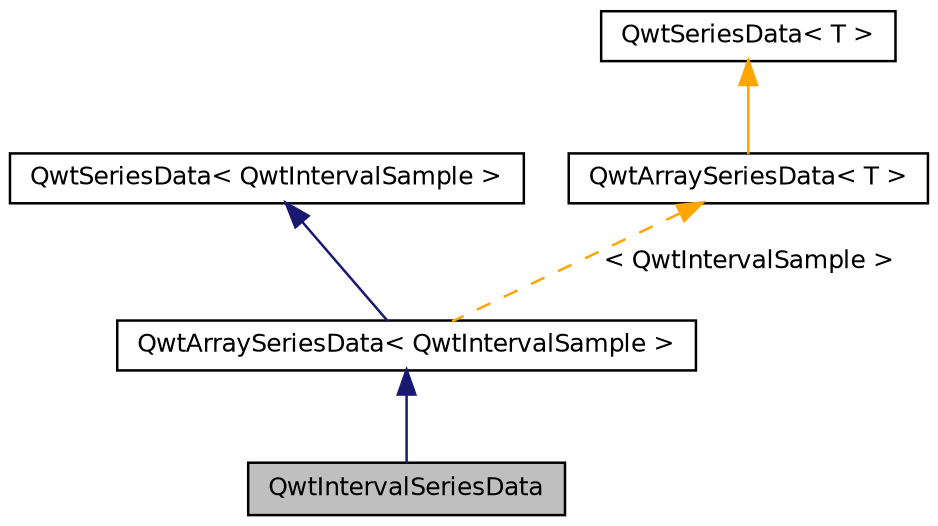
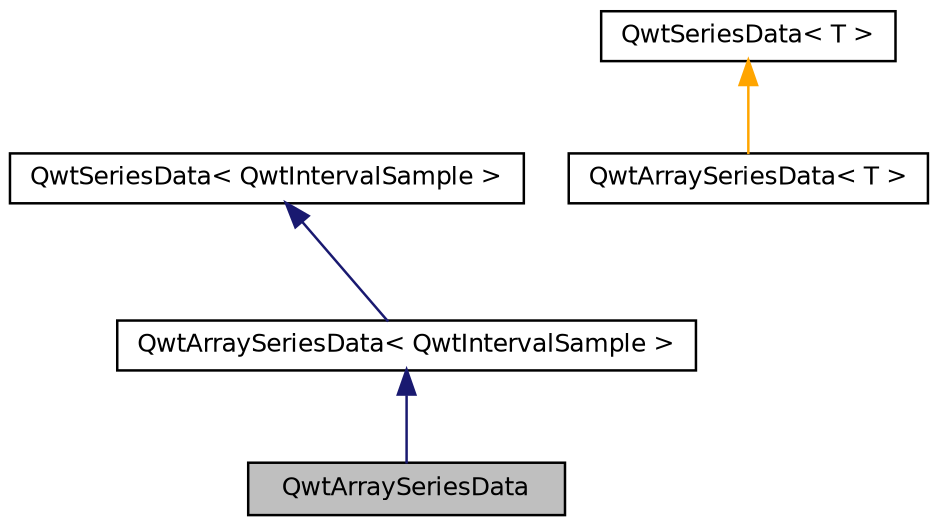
(566, 267) -> none
(407, 489) -> (407, 489)
